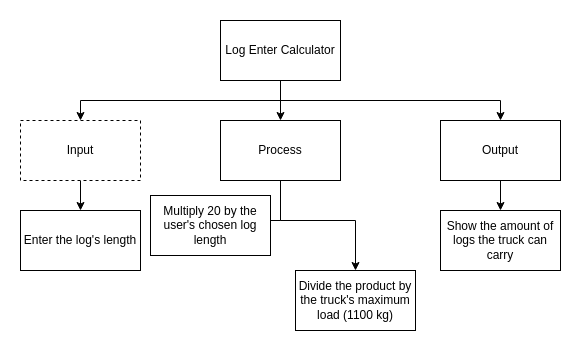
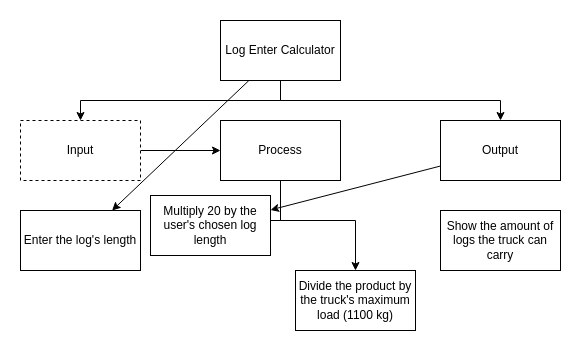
(281, 108) -> (183, 143)
(81, 192) -> (178, 151)
(501, 192) -> (359, 187)
